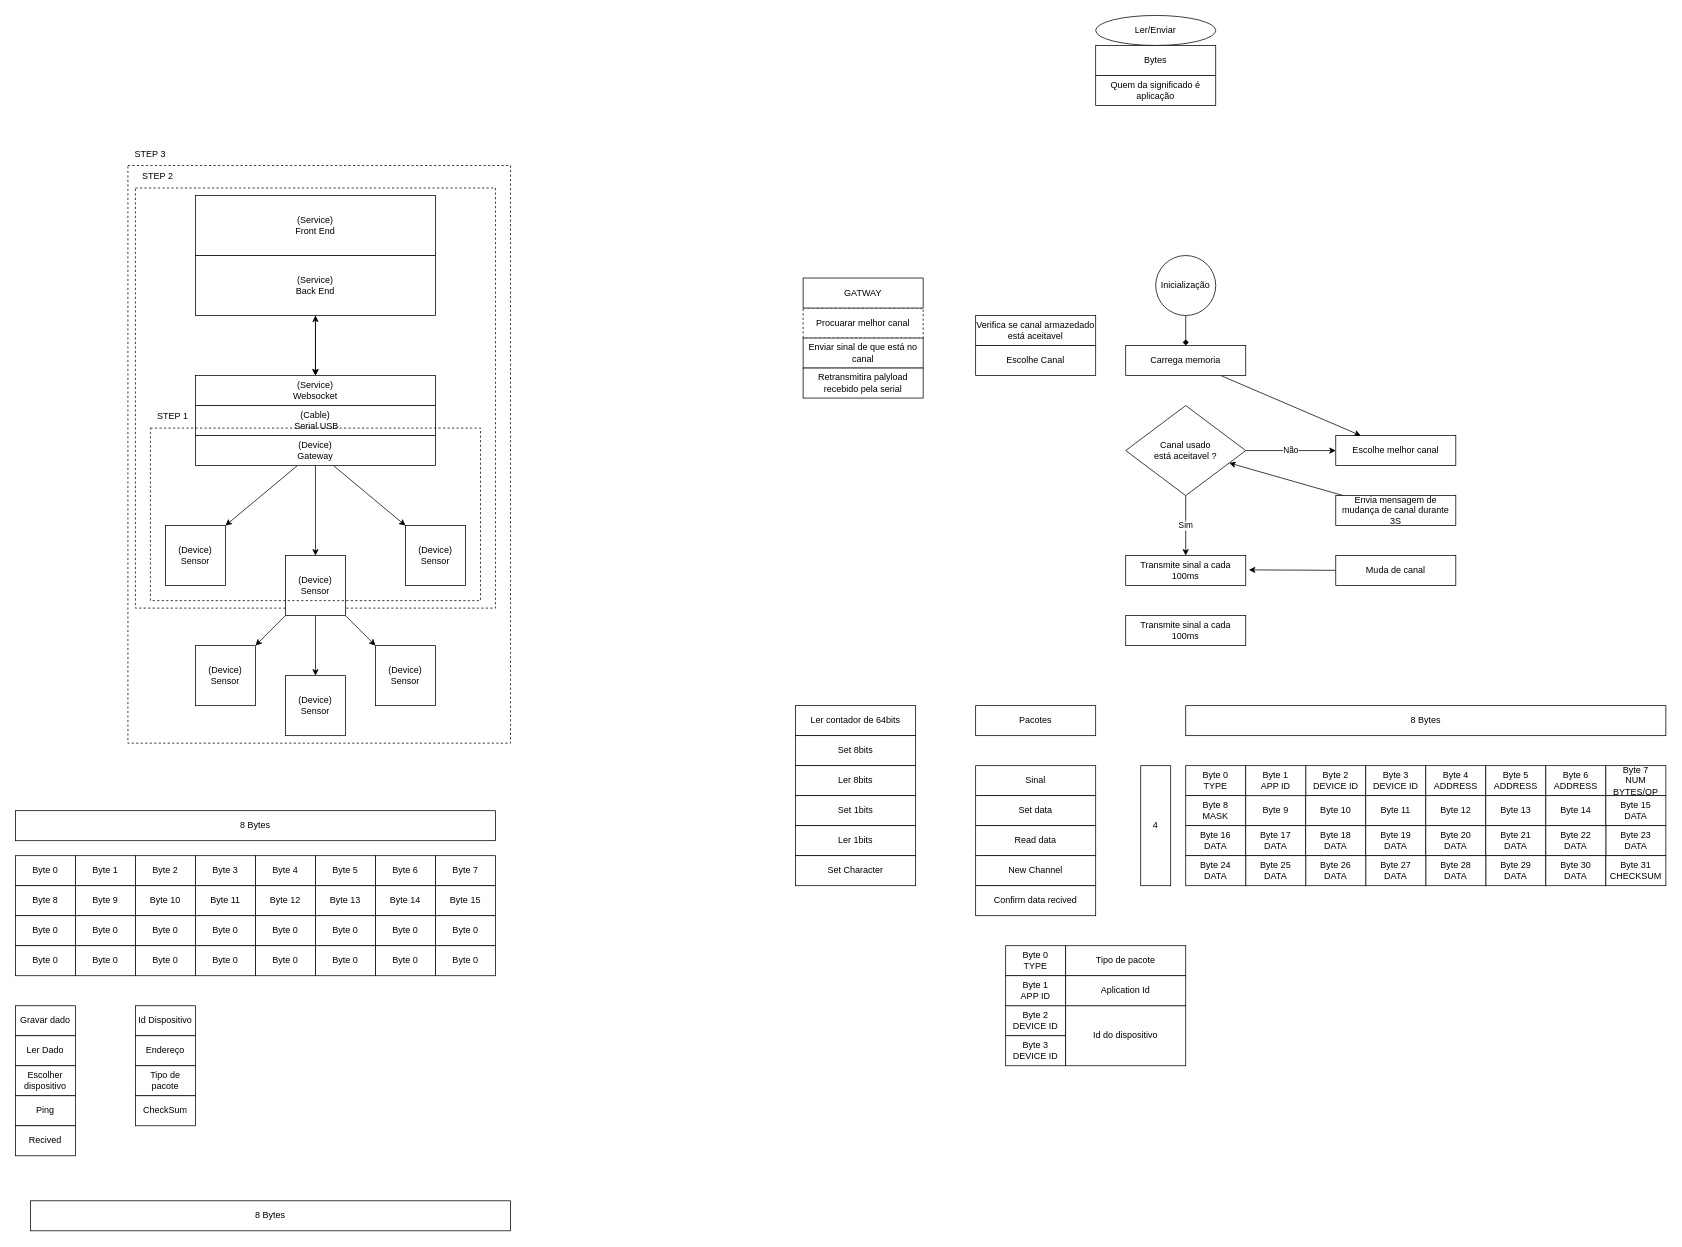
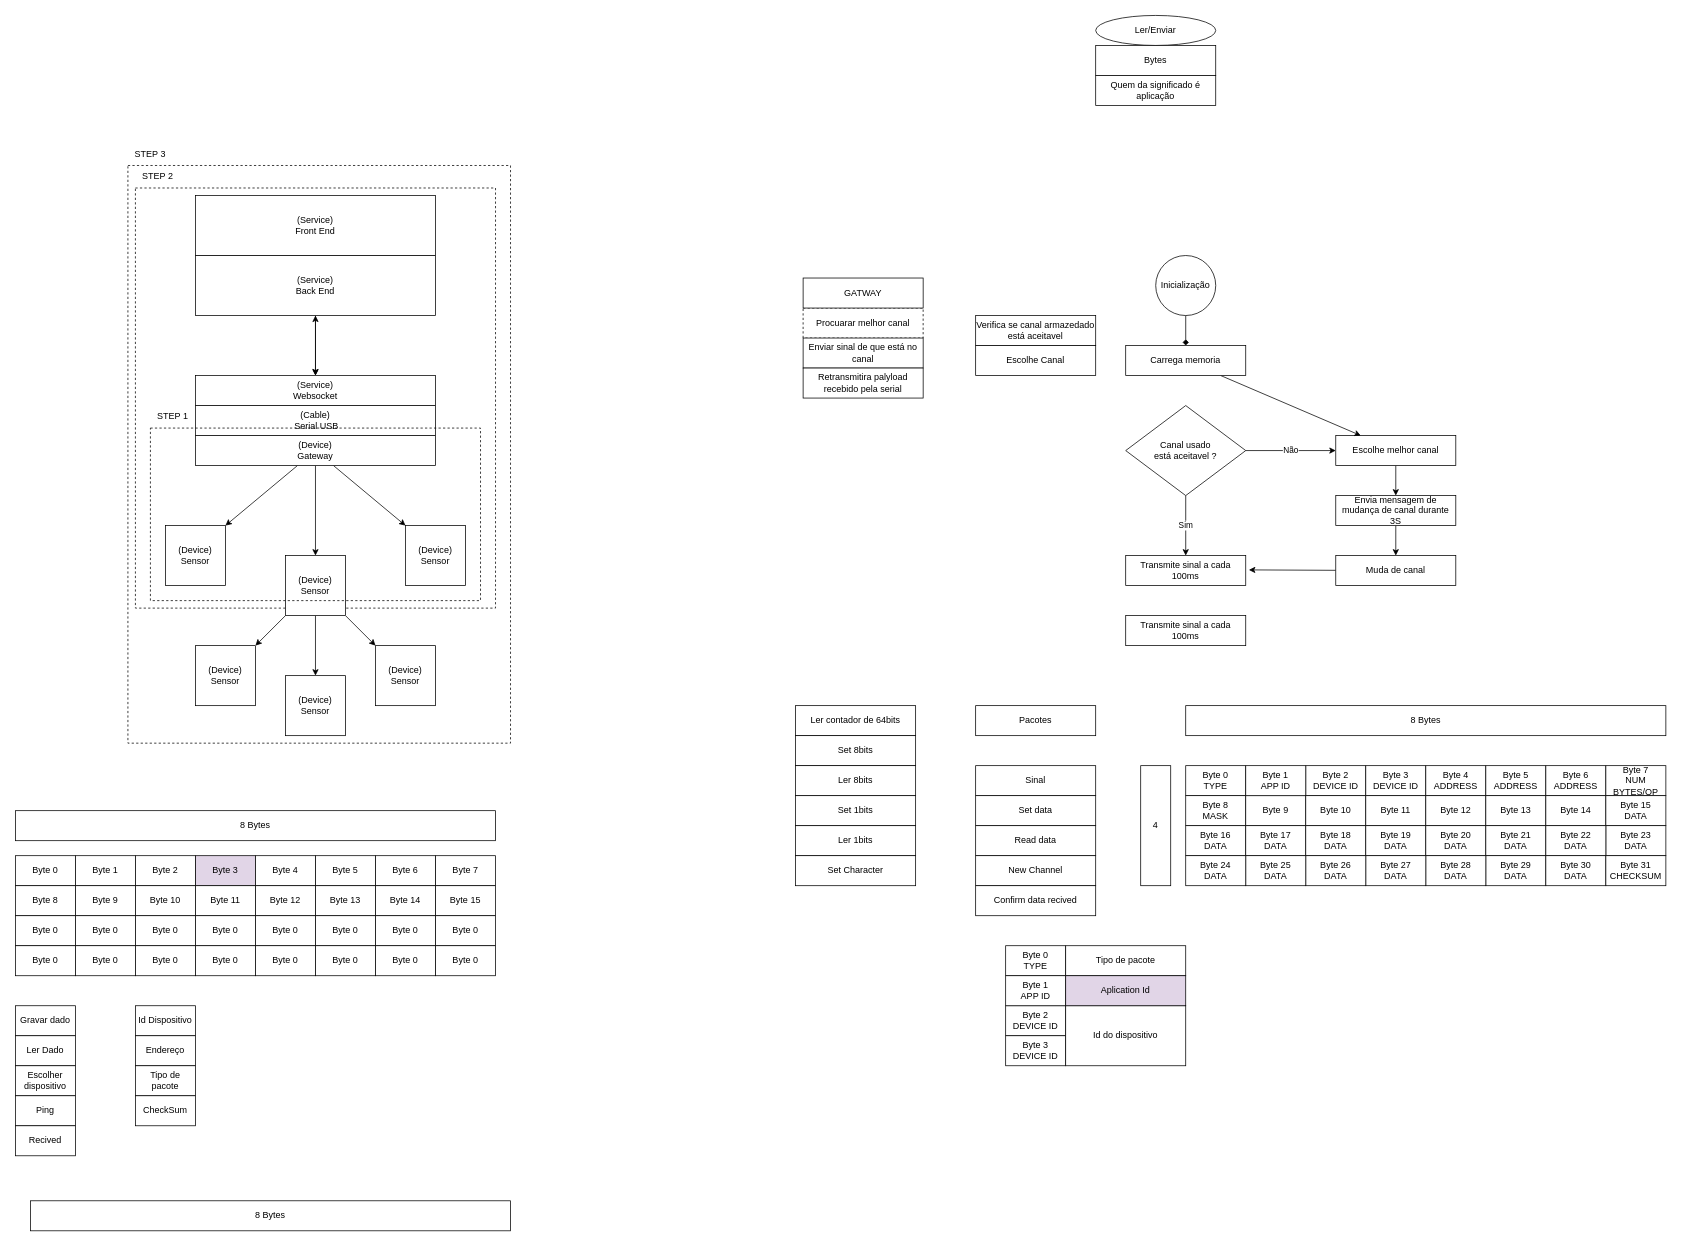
none -> (1395, 477)
(1288, 480) -> (1395, 537)
(225, 870) -> (225, 870)
(1125, 990) -> (1125, 990)
